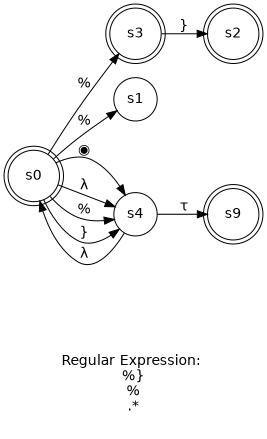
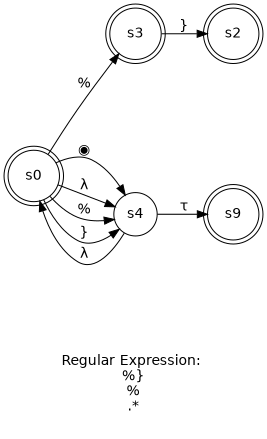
(136, 99) -> none
